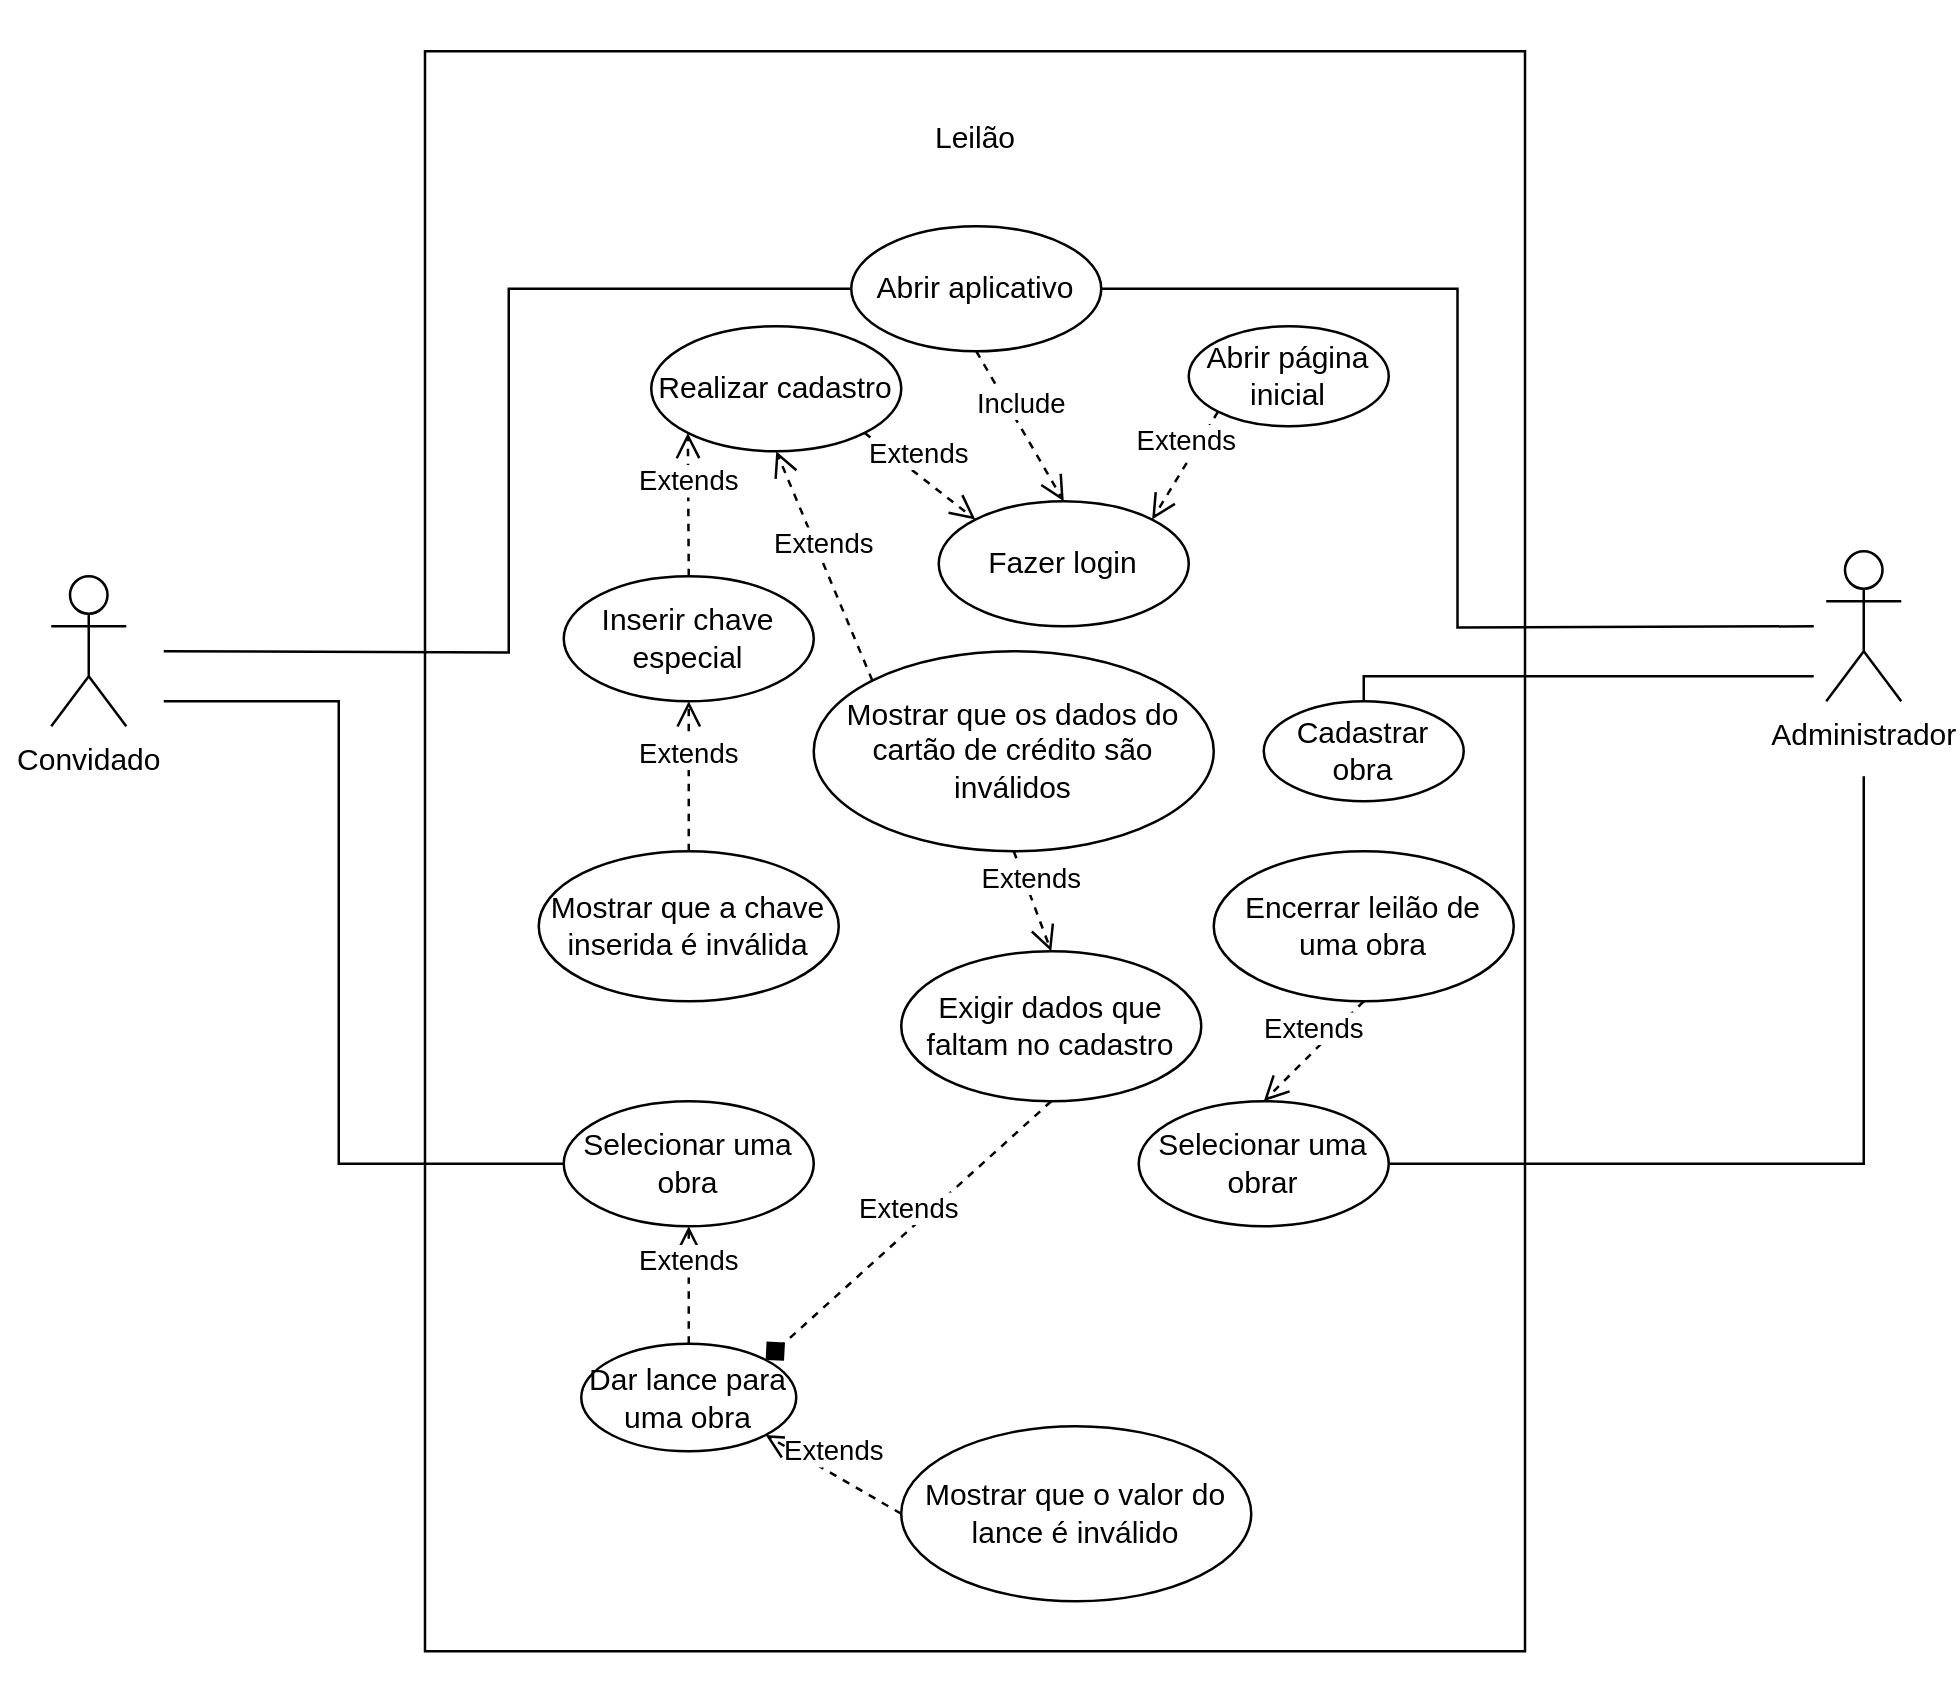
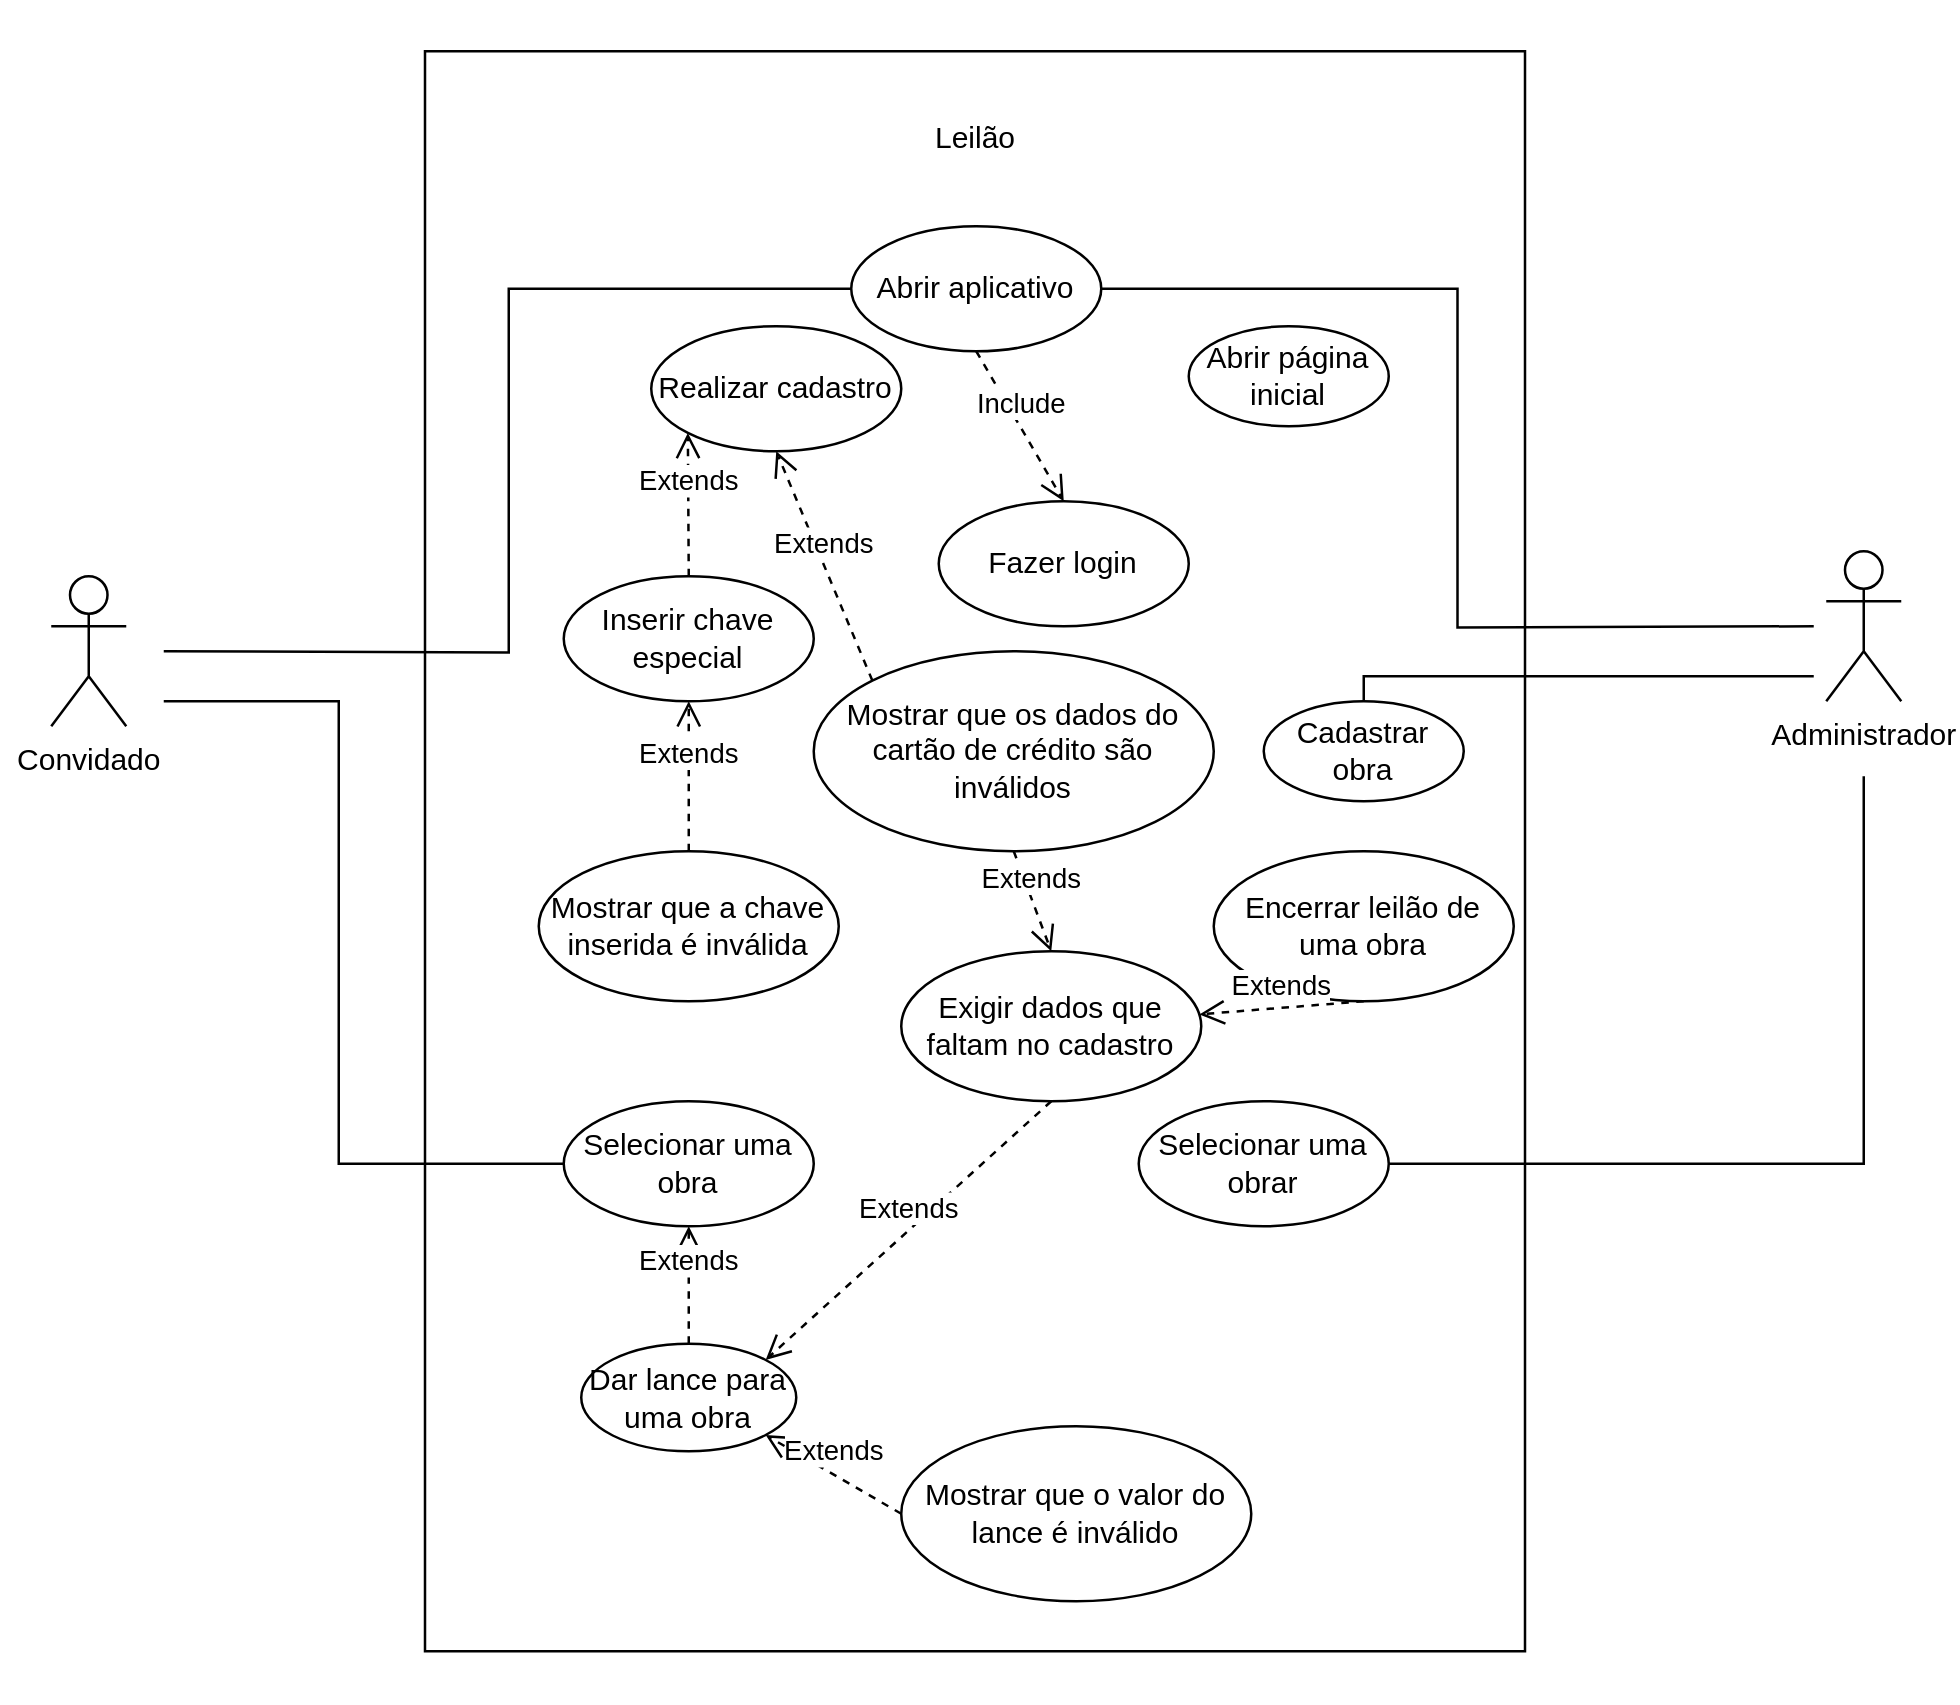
(918, 475) -> none
(1172, 487) -> none
(1295, 1070) -> (1285, 1008)
(784, 1343) -> (777, 1349)
